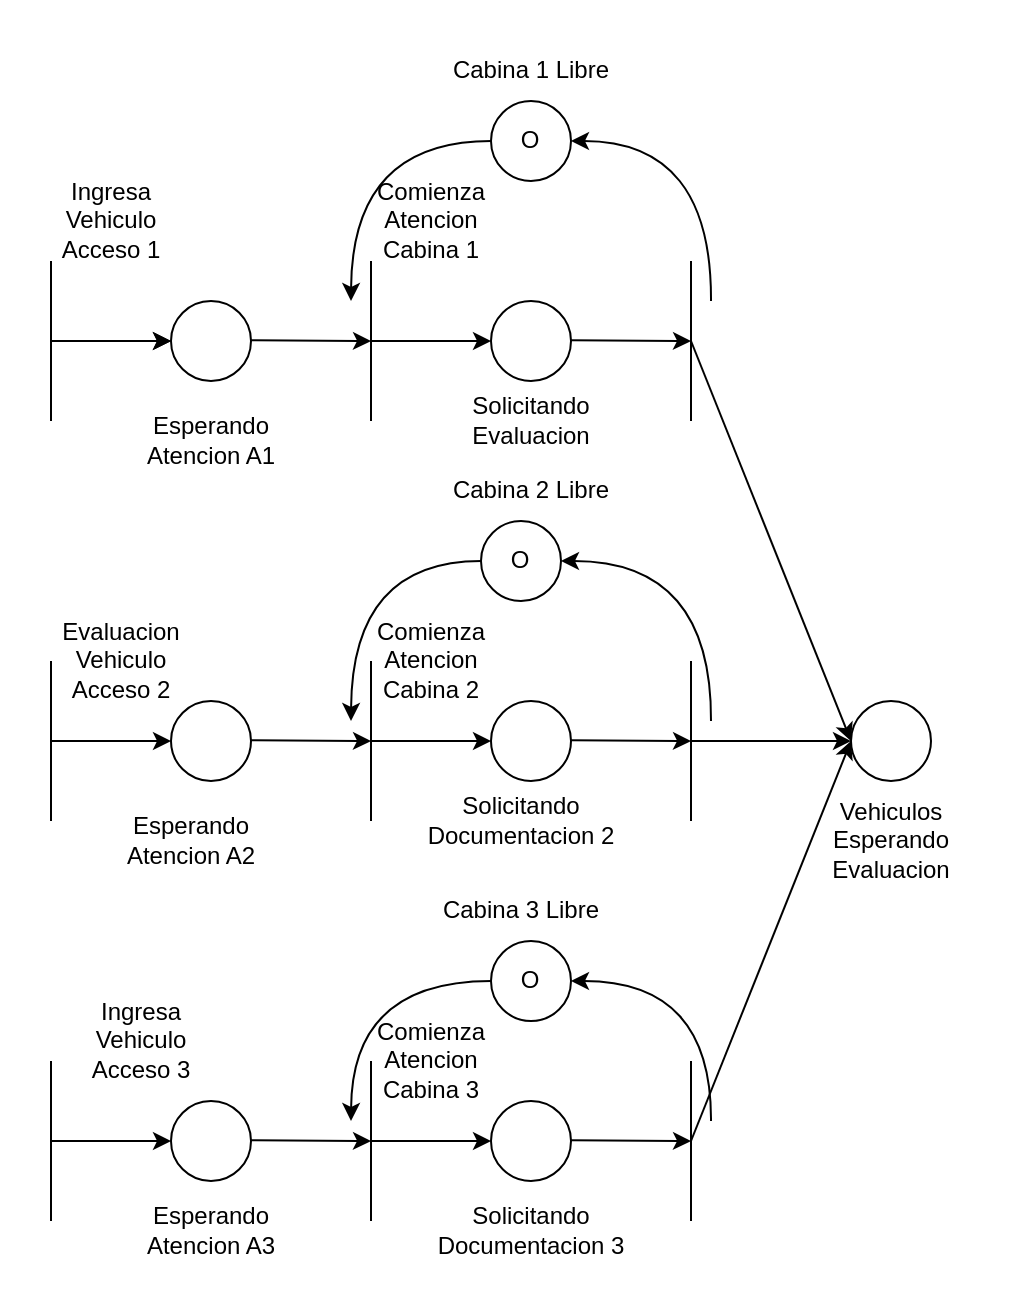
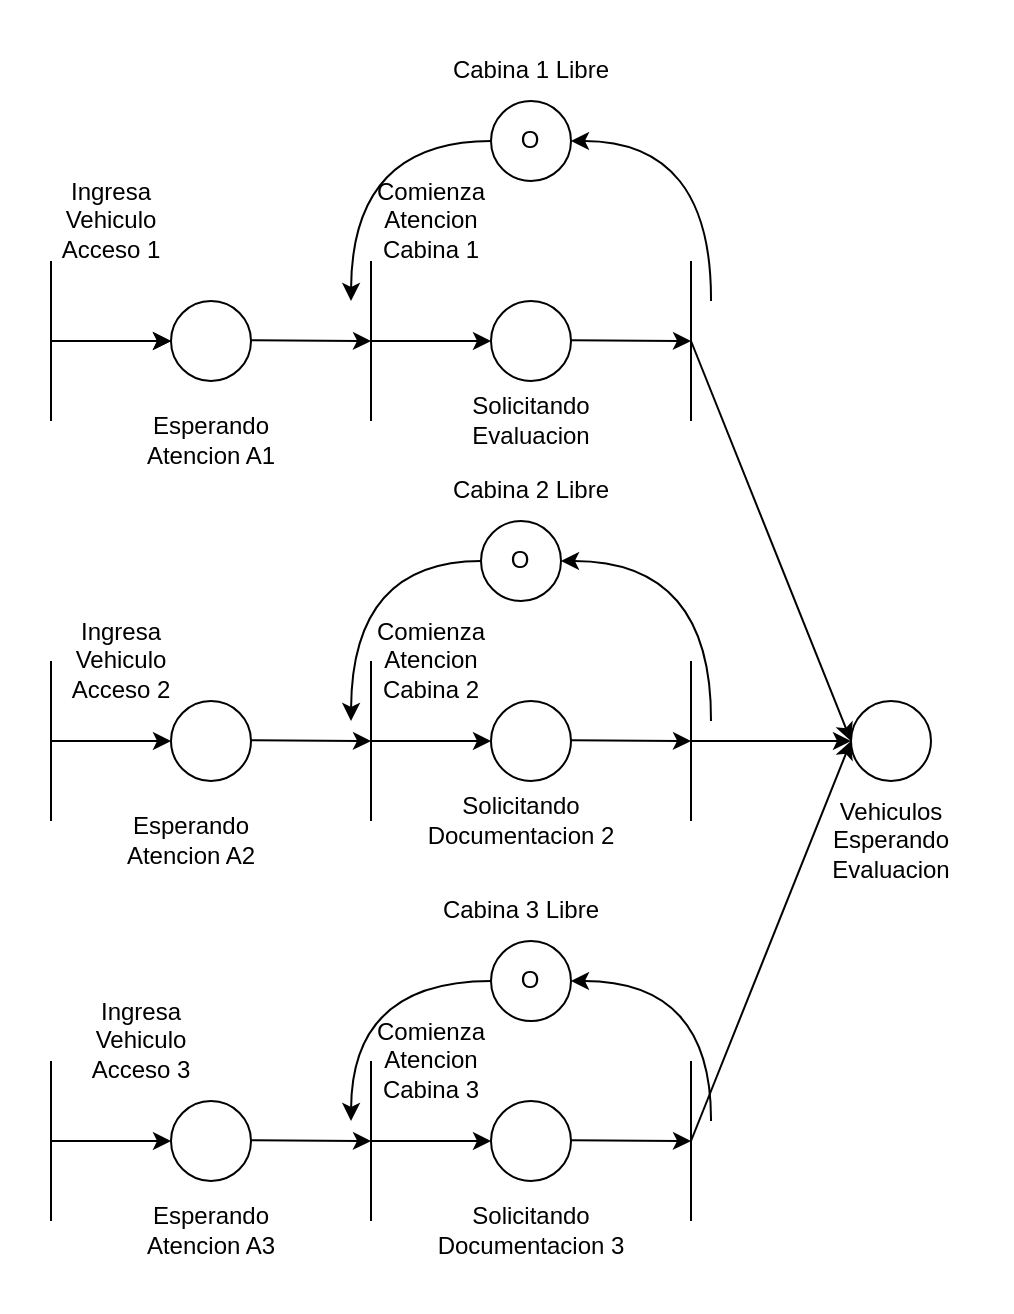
(122, 661) -> (122, 661)
